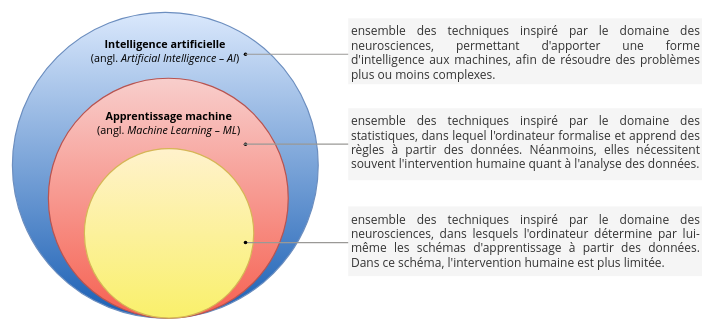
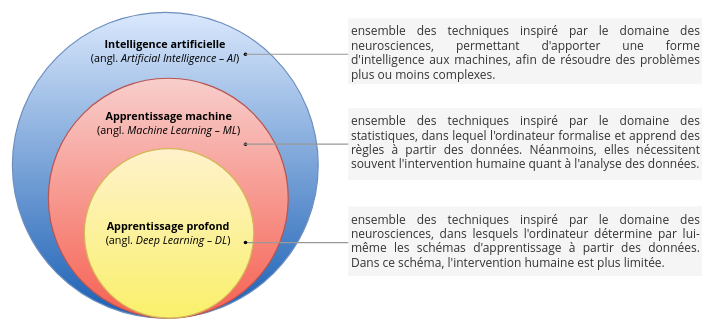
none -> (168, 234)
